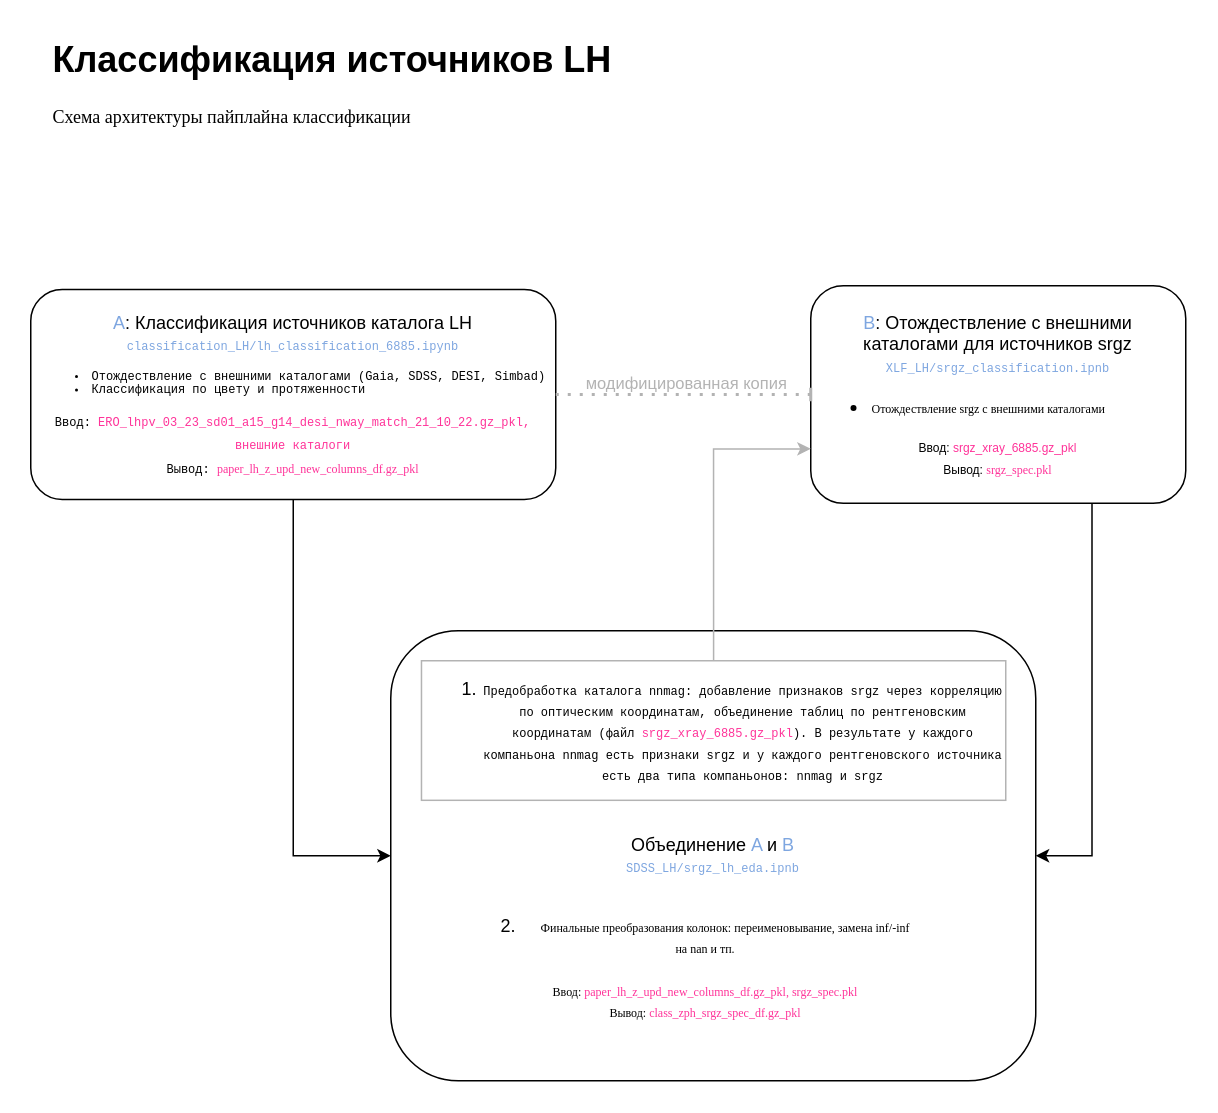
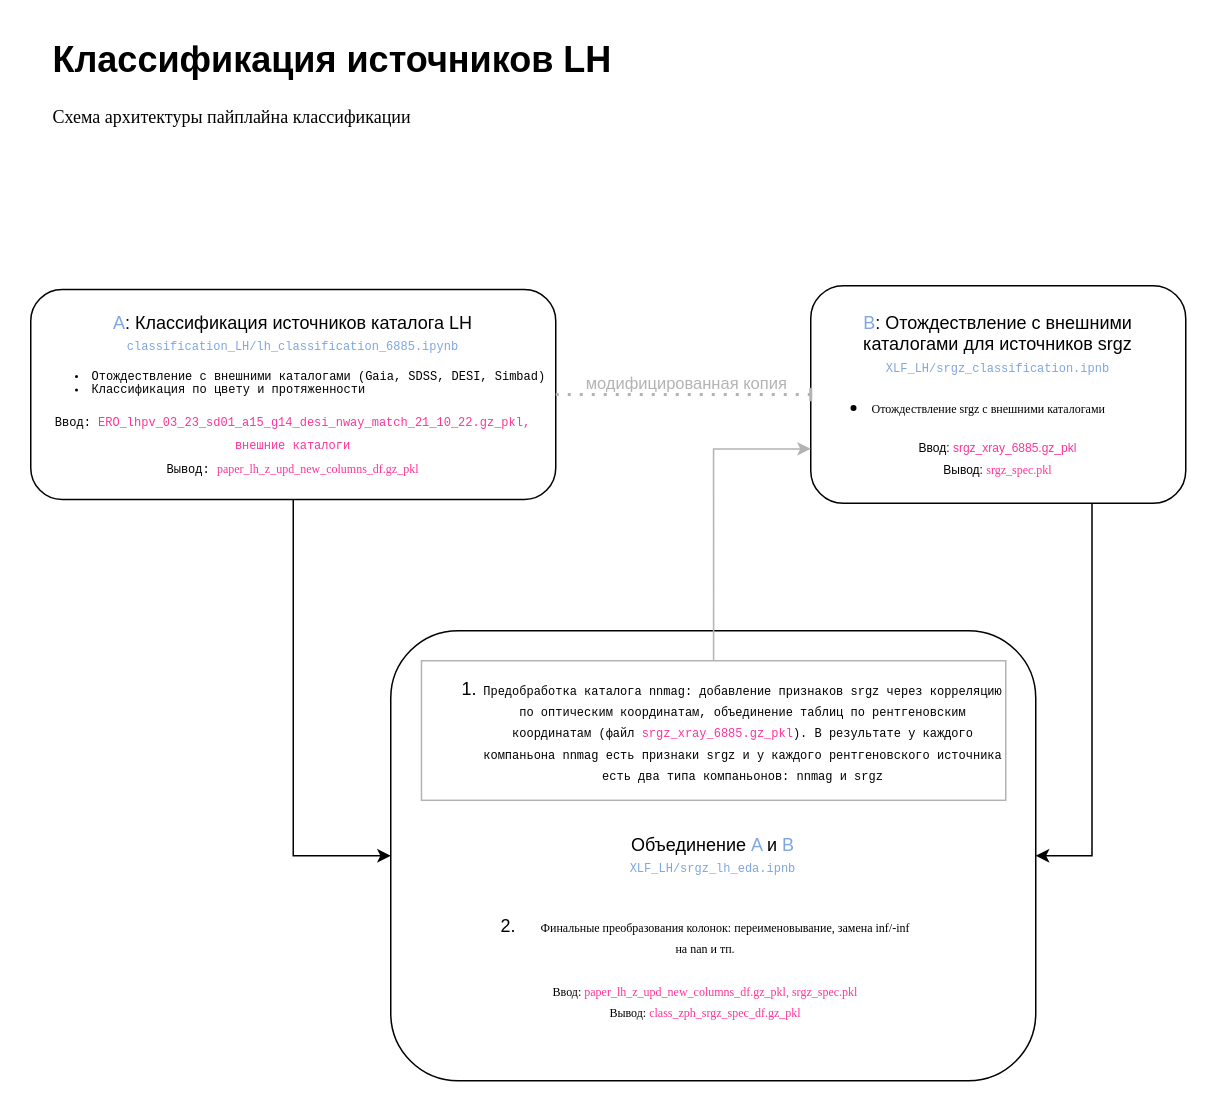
(713, 856) -> (713, 856)
